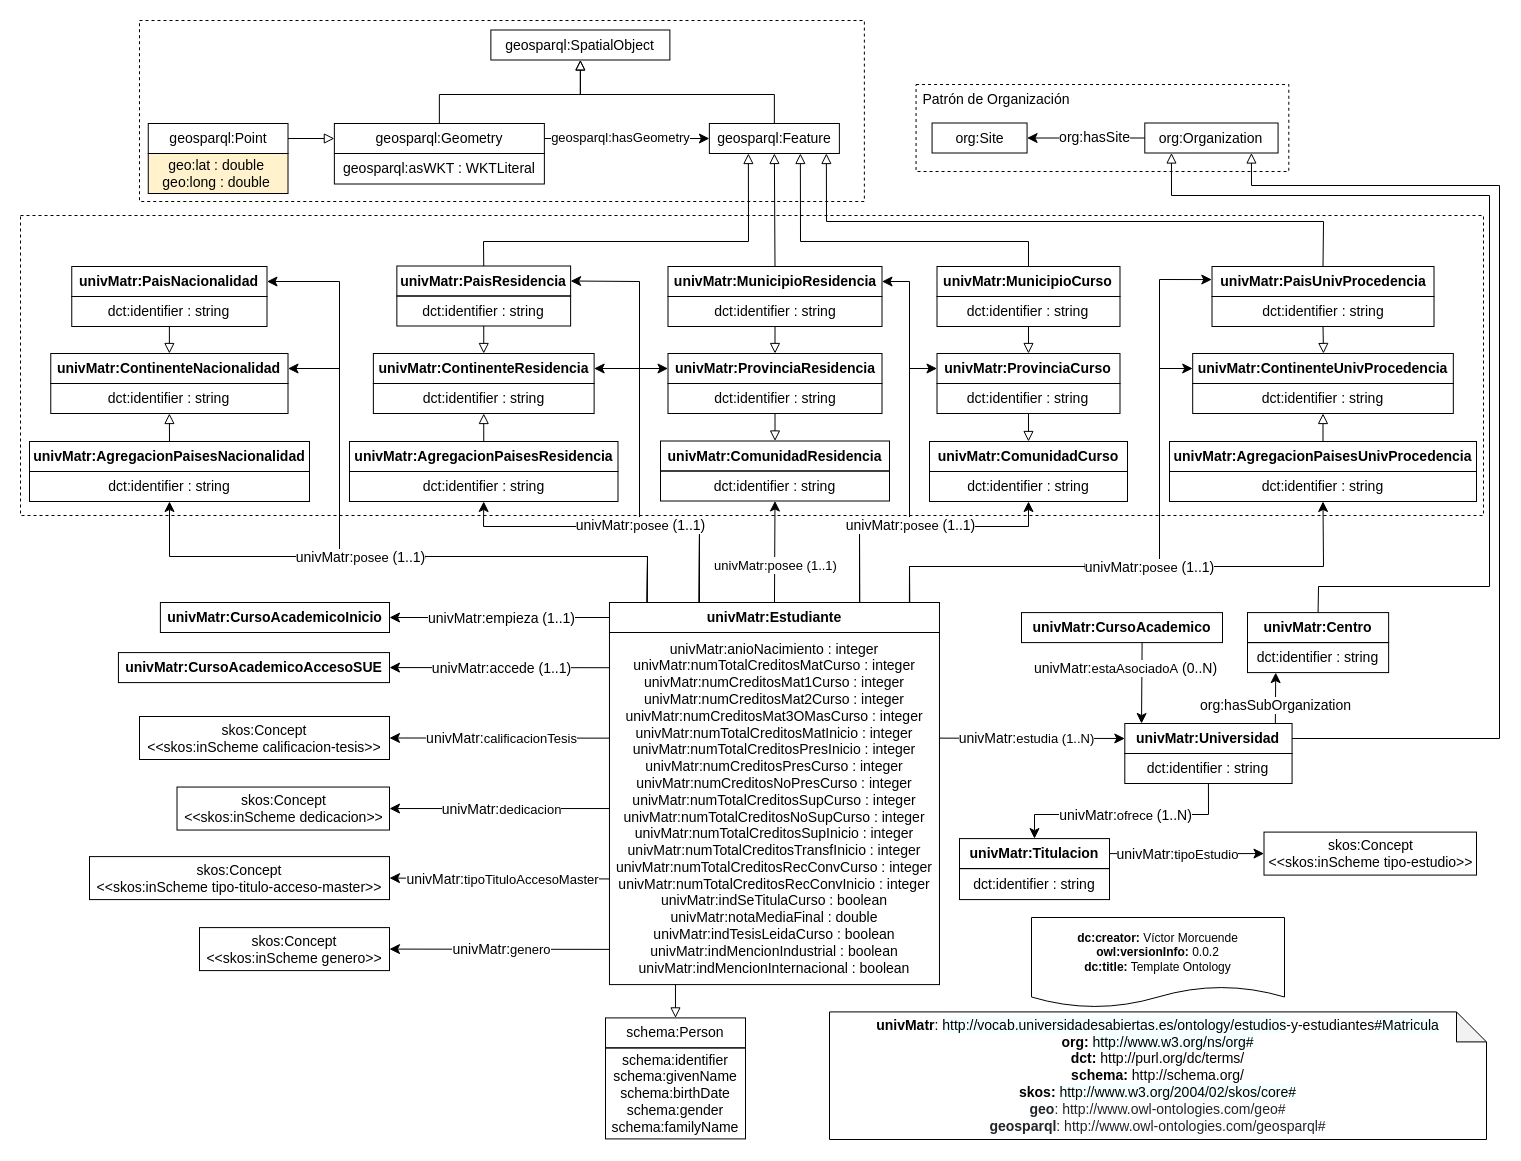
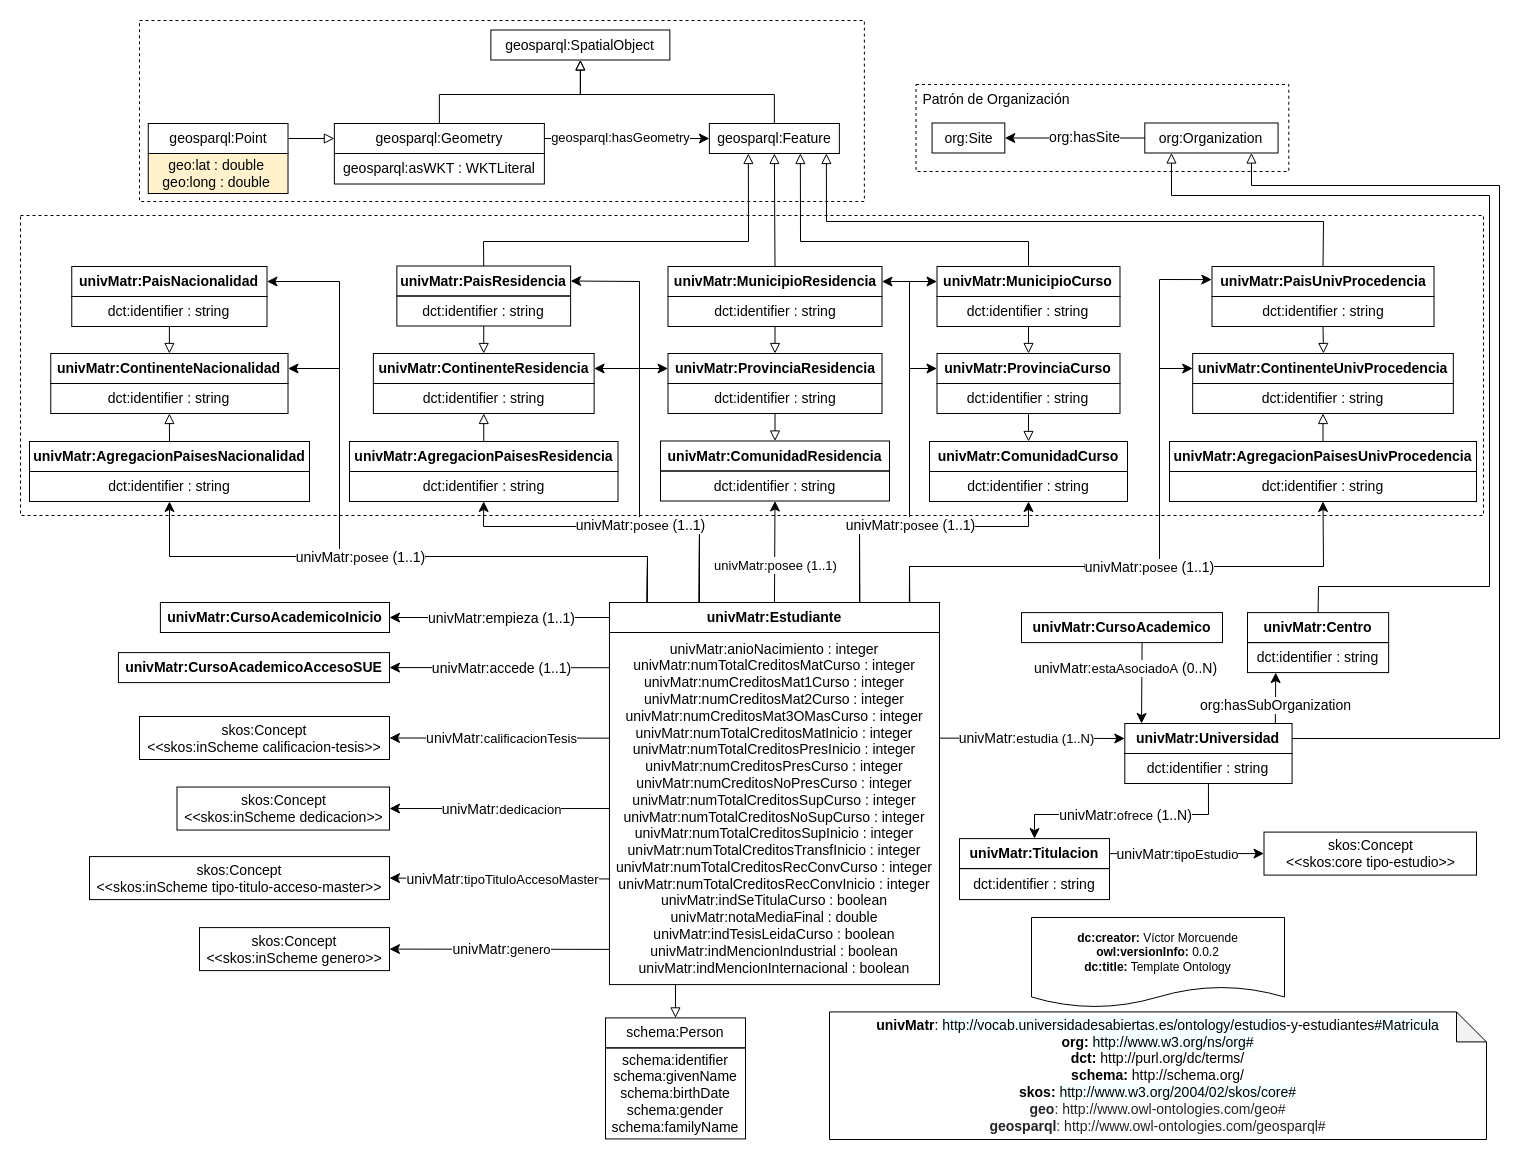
(980, 138) -> (968, 138)
none -> (920, 282)
(1371, 854) -> (1371, 854)
